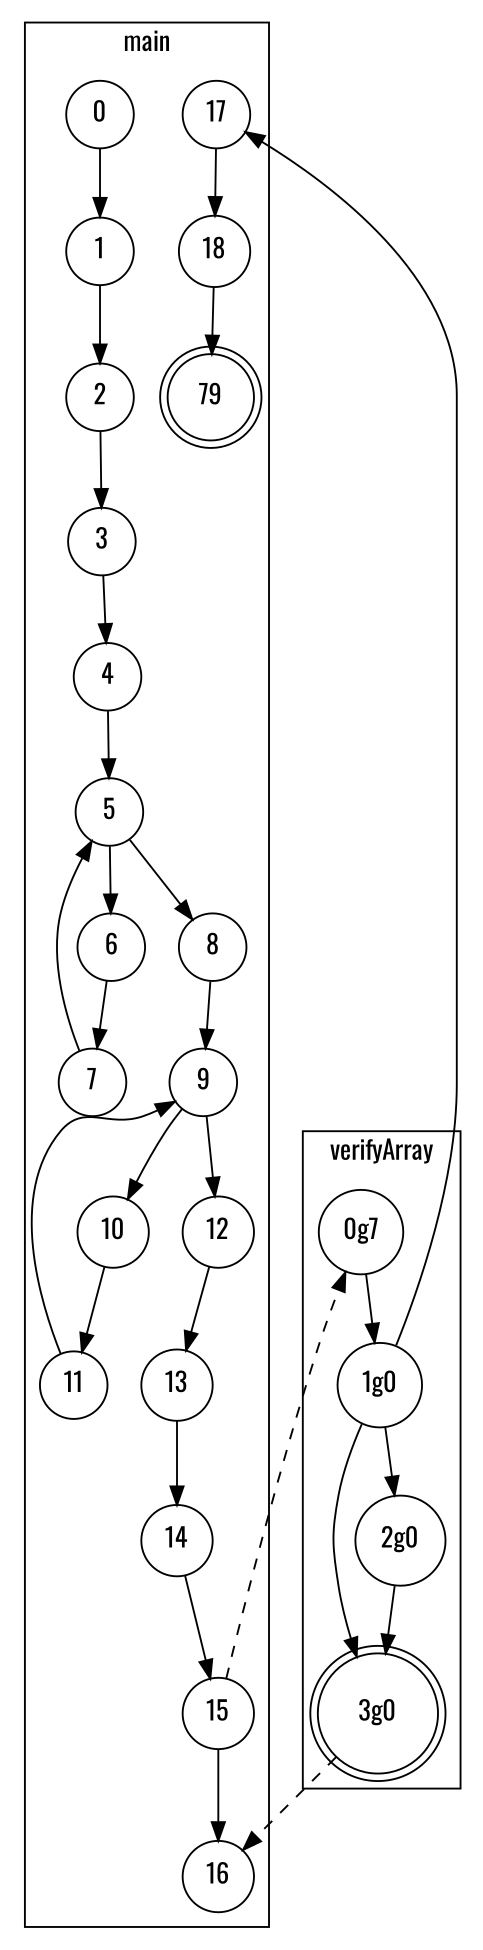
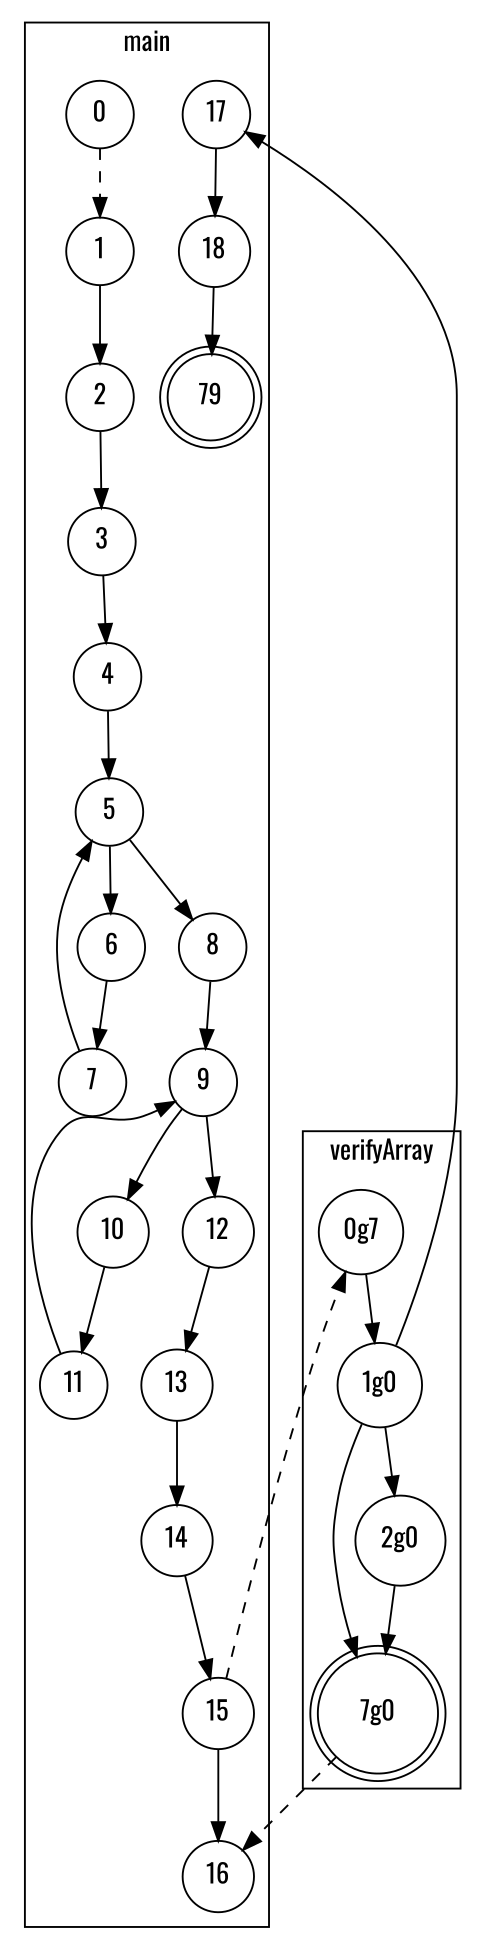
(100, 173) -> (100, 173)
(378, 1713) -> (378, 1713)
